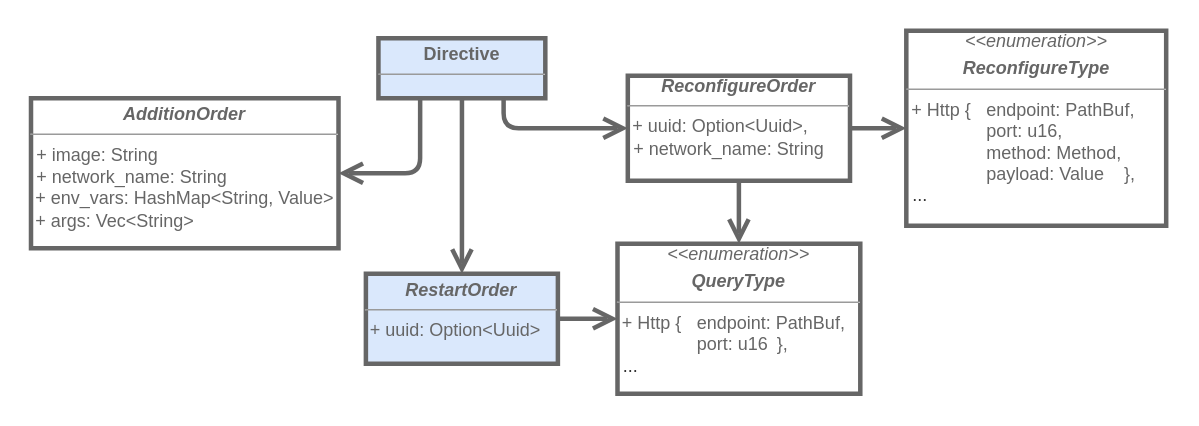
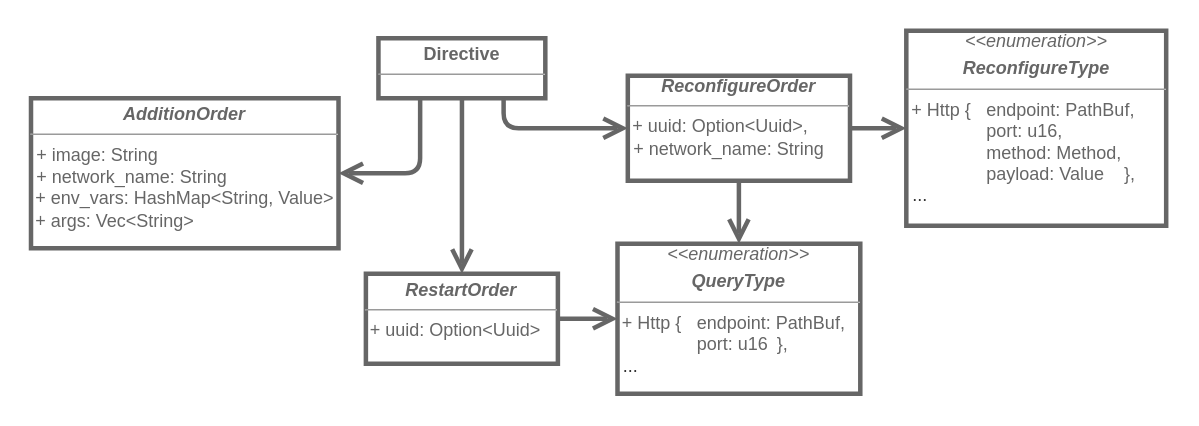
(462, 68) -> (462, 68)
(462, 319) -> (462, 319)
